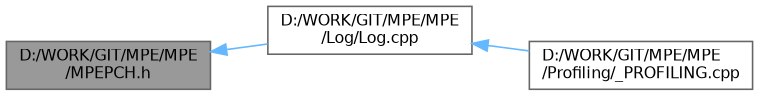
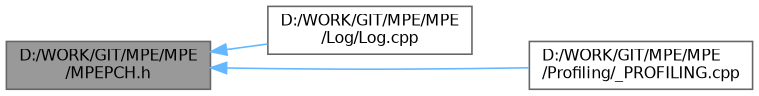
(509, 48) -> (378, 69)
